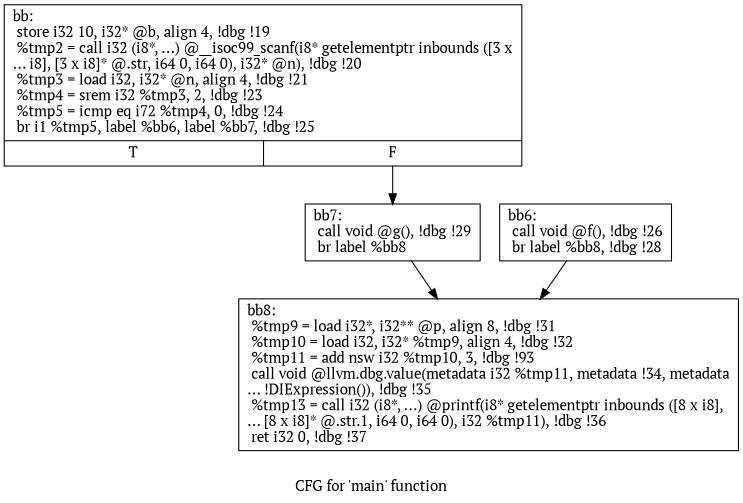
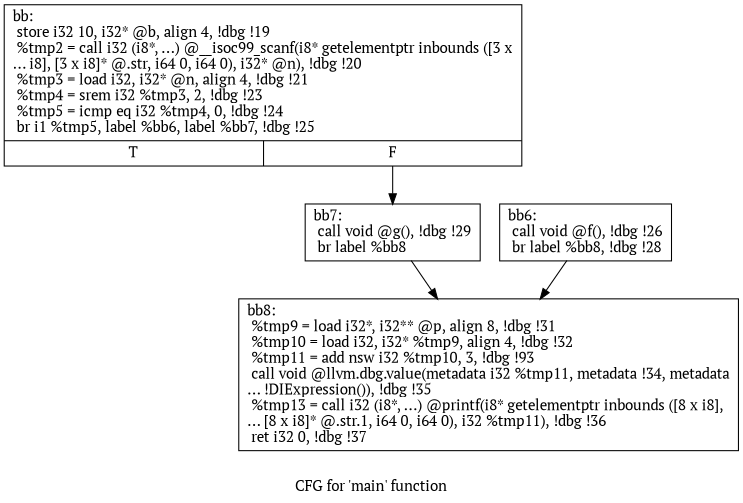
(148, 112) -> (148, 112)
